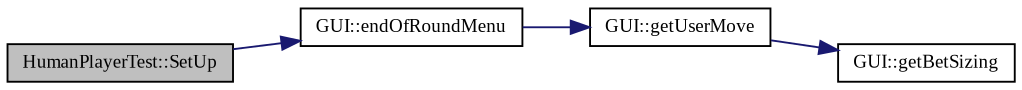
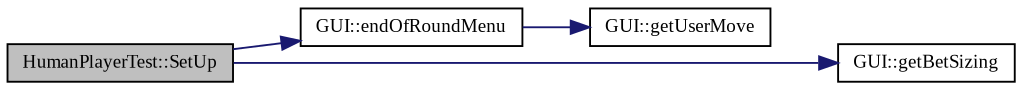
(795, 44) -> (526, 63)
